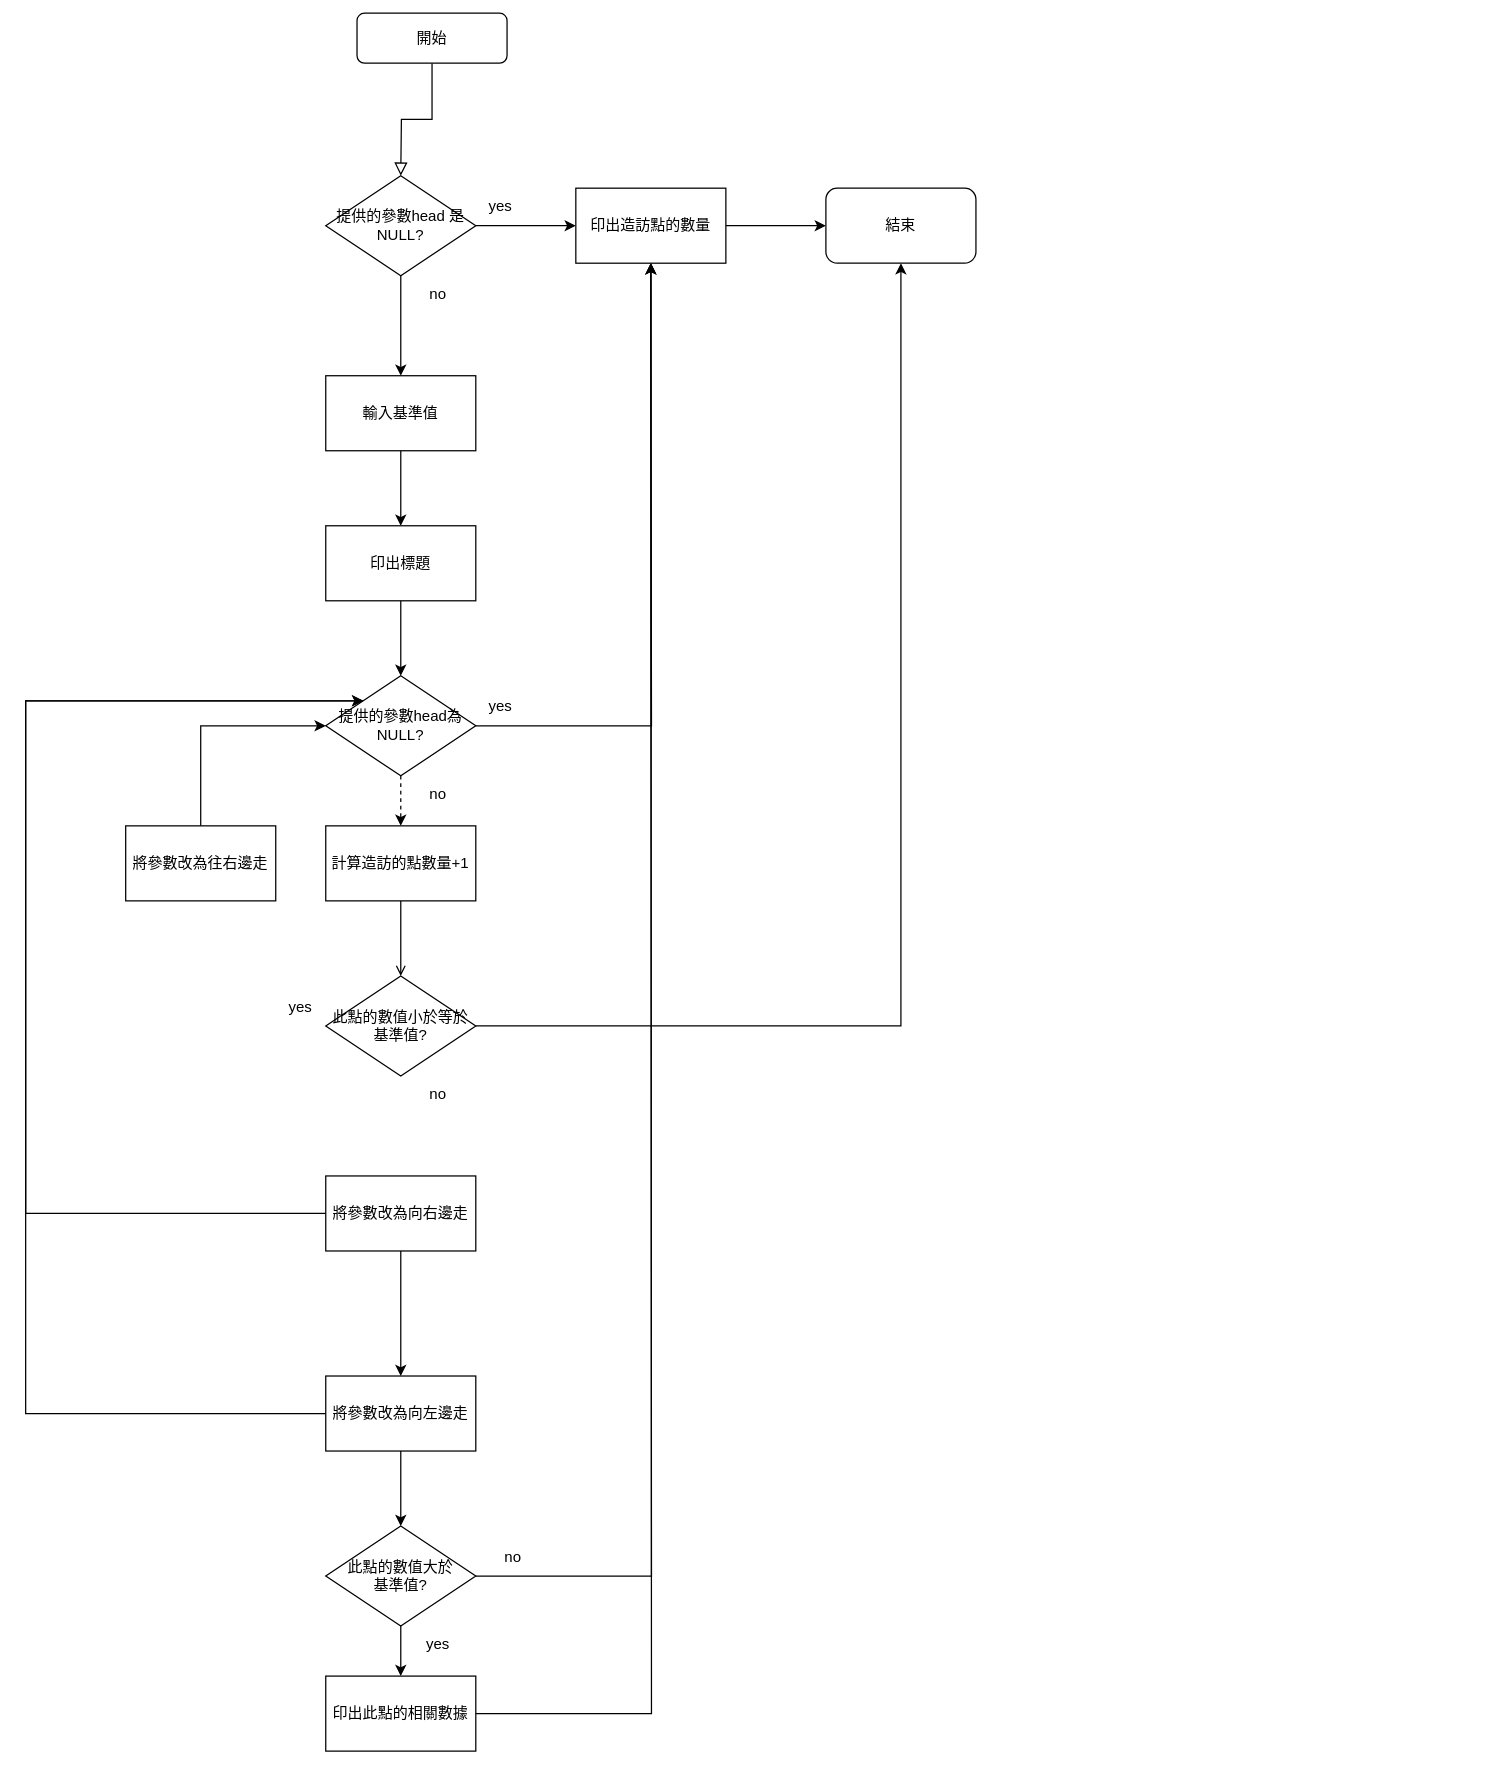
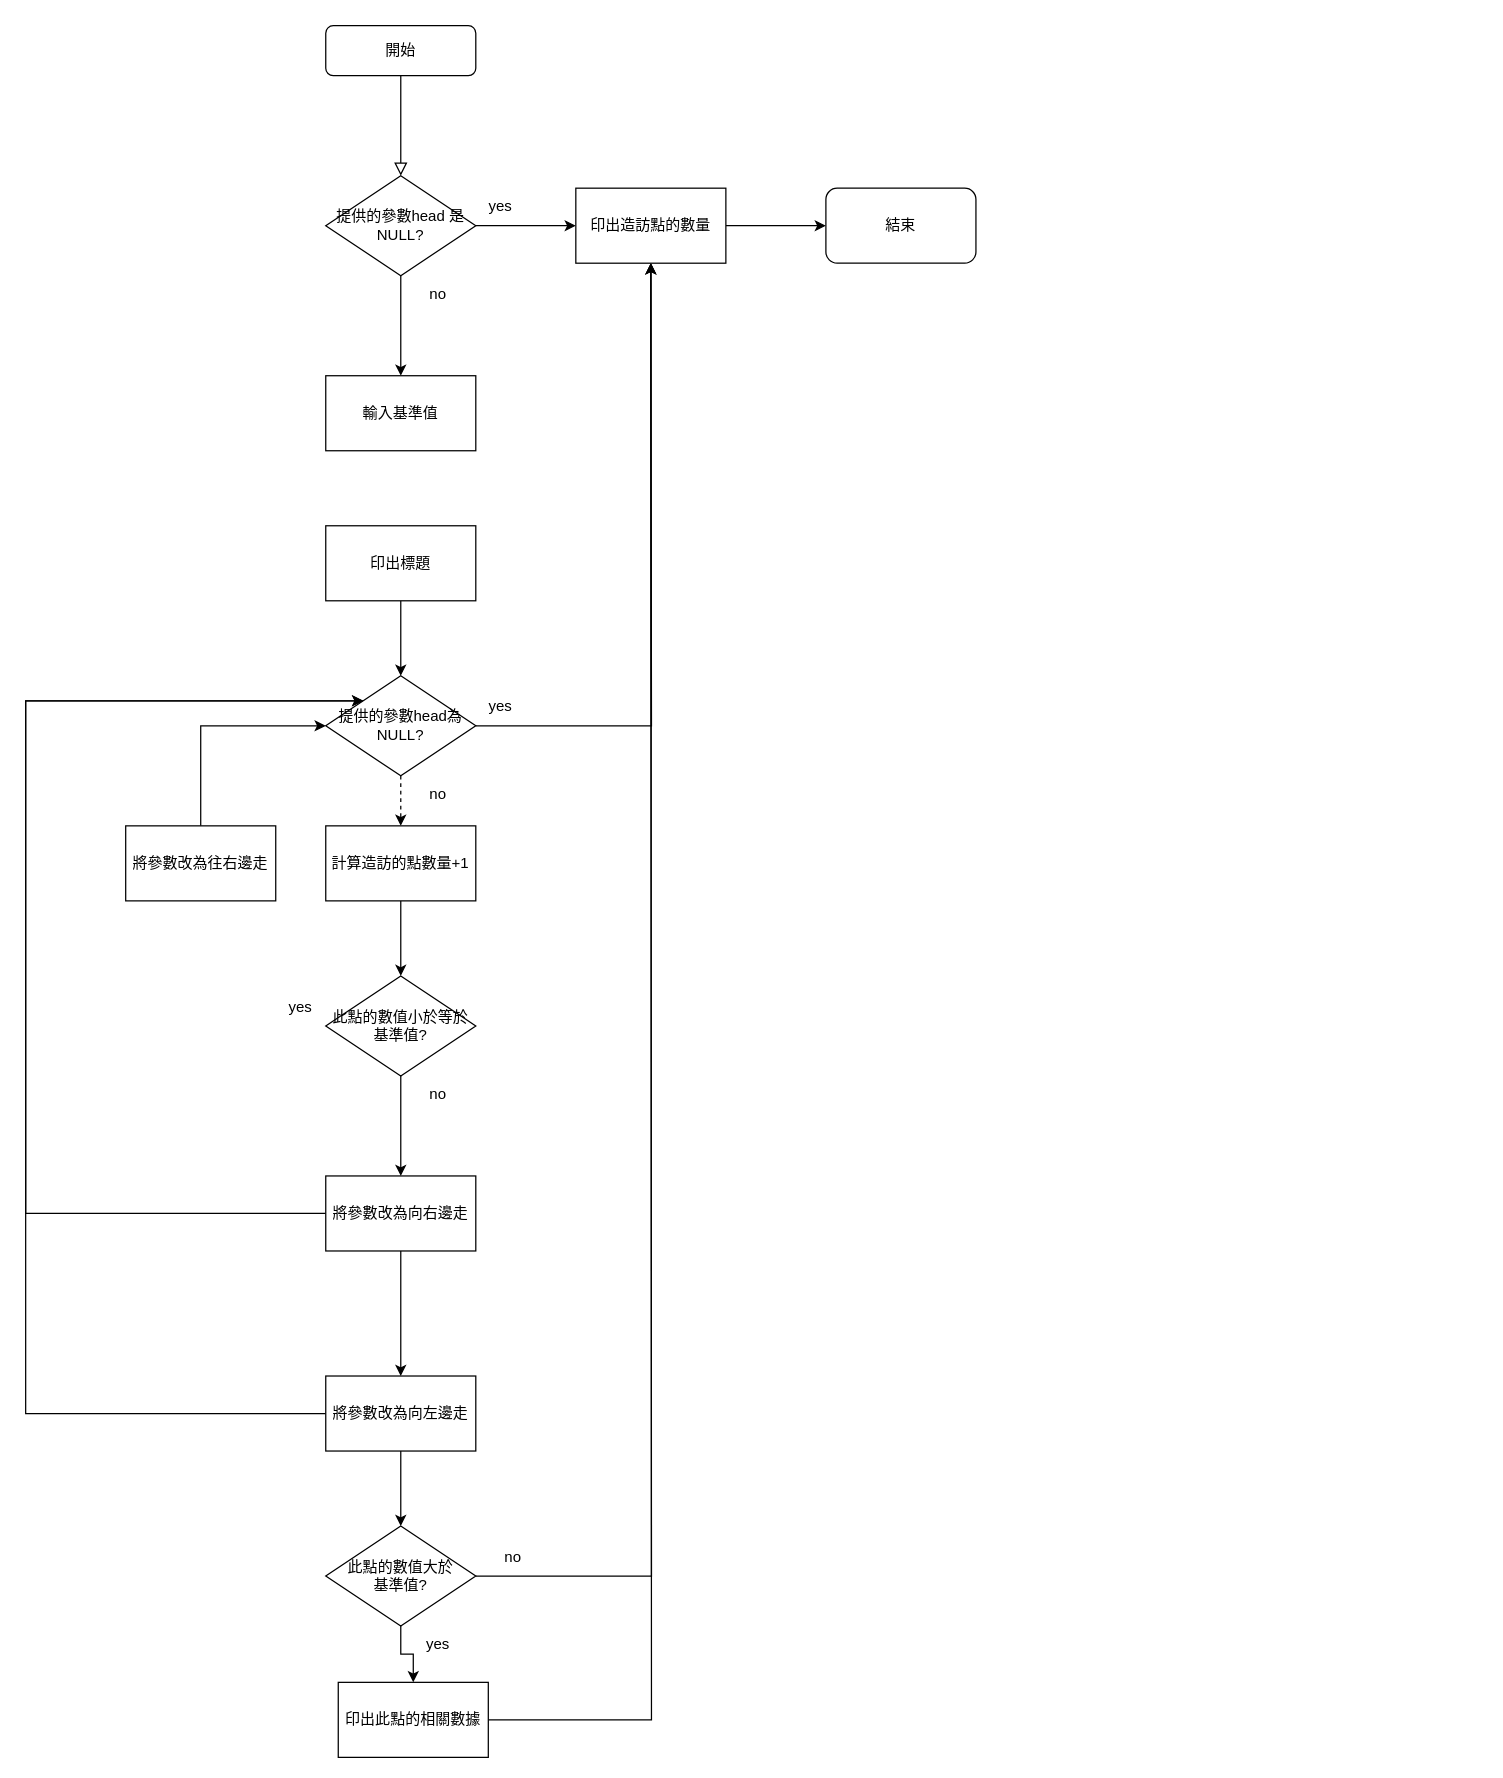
(432, 38) -> (401, 51)
(401, 484) -> none
(901, 862) -> (401, 1122)
(401, 968) -> (401, 966)
(401, 1713) -> (413, 1719)
